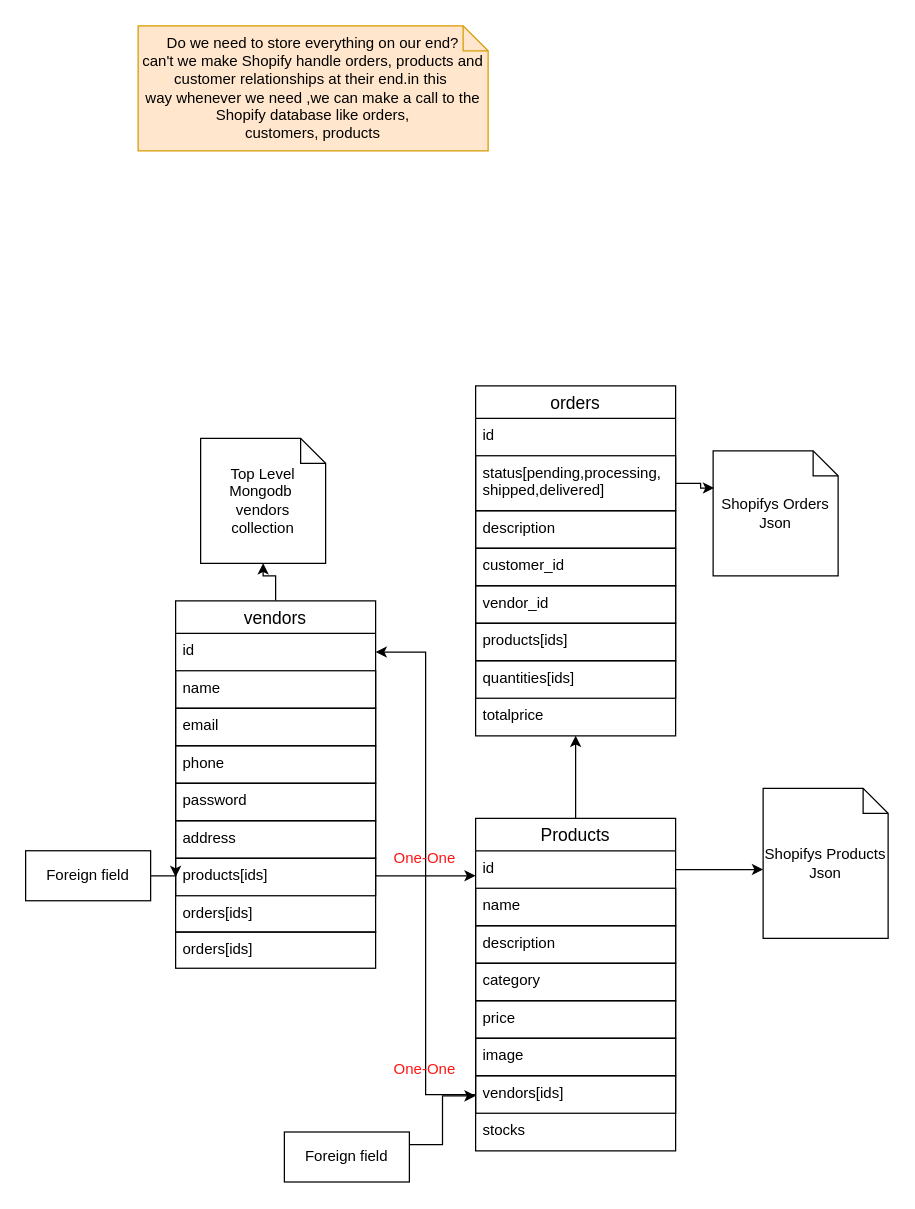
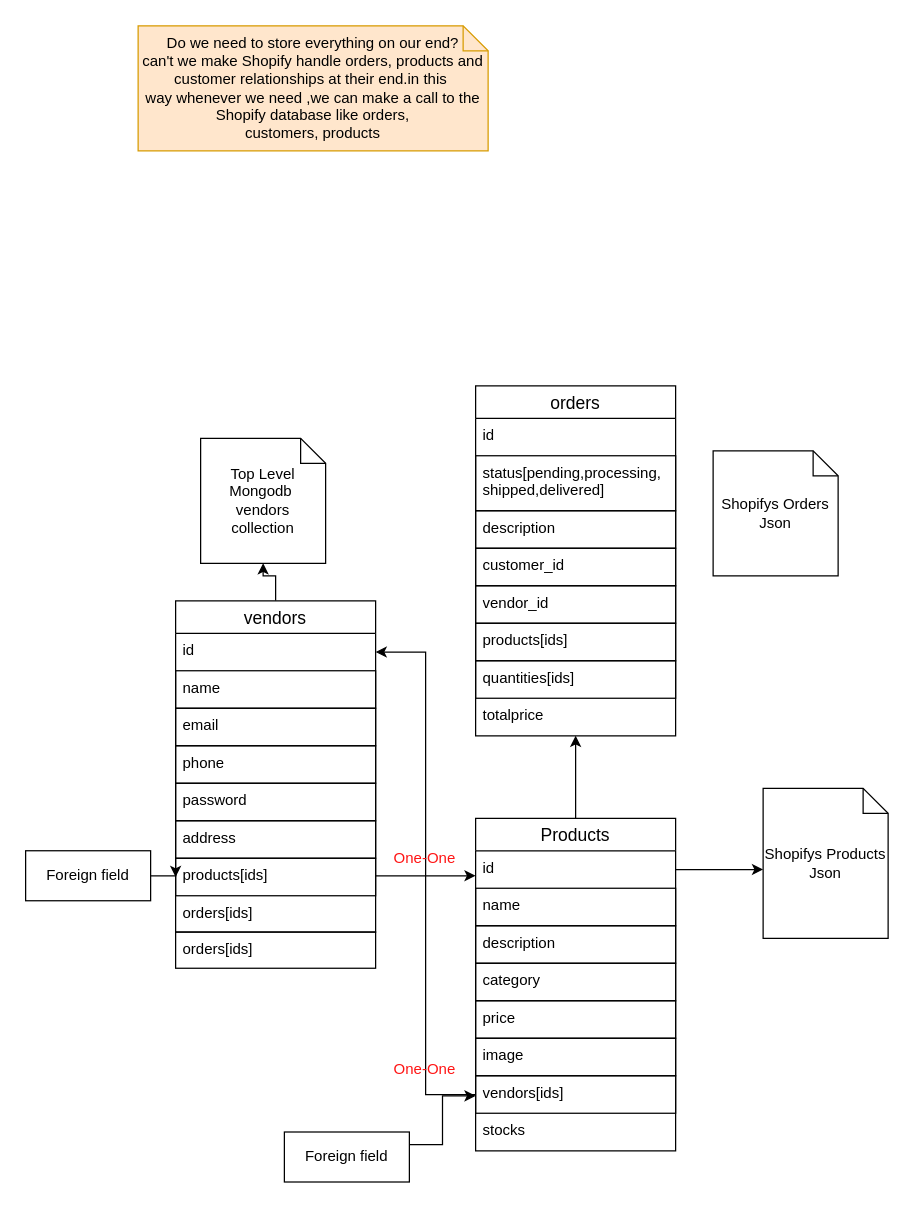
(693, 483) -> none
